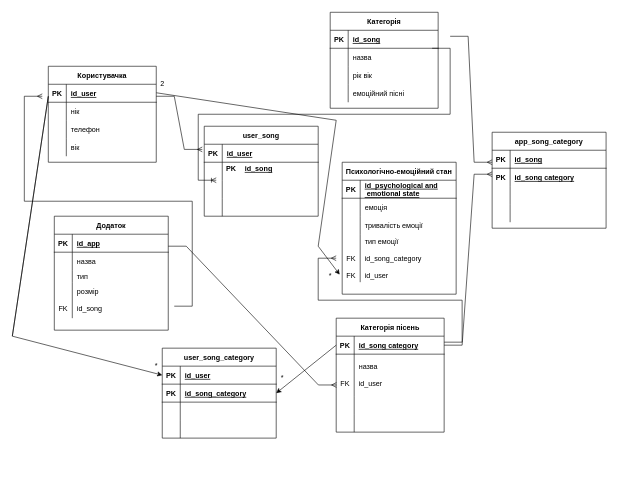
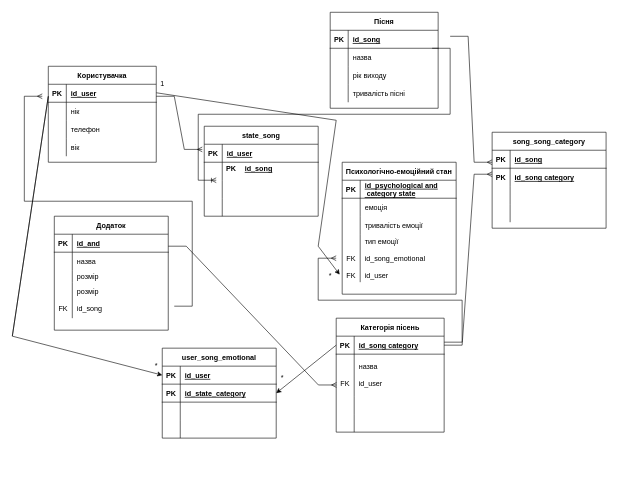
(384, 22) -> (384, 22)
(366, 76) -> (372, 76)
(163, 84) -> (163, 84)
(382, 94) -> (384, 94)
(261, 136) -> (261, 136)
(549, 142) -> (549, 142)
(400, 185) -> (400, 185)
(384, 242) -> (384, 242)
(88, 244) -> (88, 244)
(83, 277) -> (89, 277)
(219, 358) -> (219, 358)
(216, 394) -> (218, 394)
